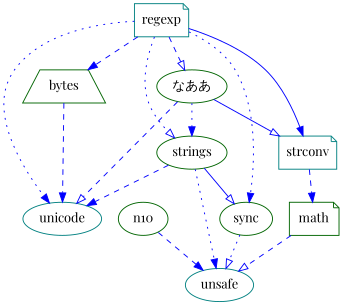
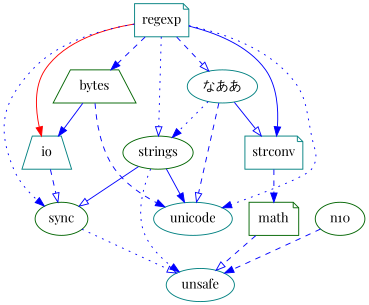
(192, 86) -> (222, 86)
none -> (47, 153)
(132, 183) -> (173, 182)
